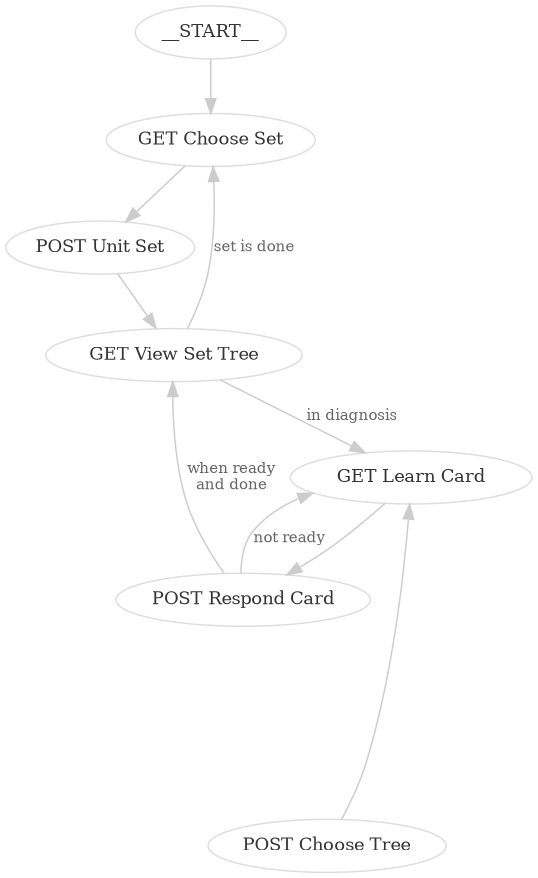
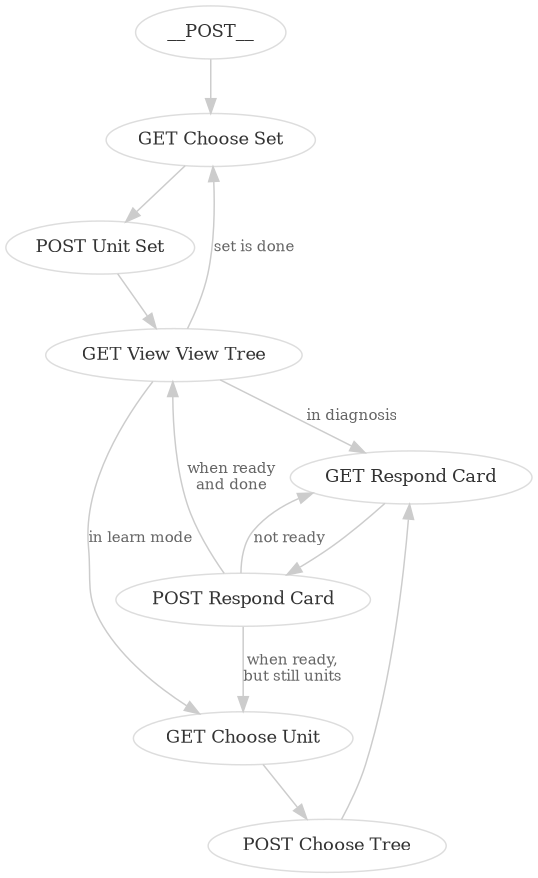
(211, 32) -> (211, 32)
(174, 355) -> (174, 355)
(411, 477) -> (411, 477)
none -> (243, 738)
